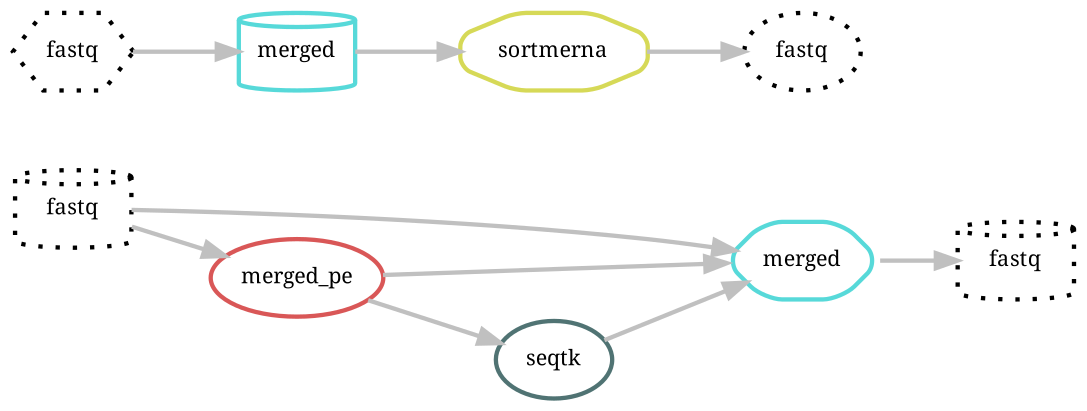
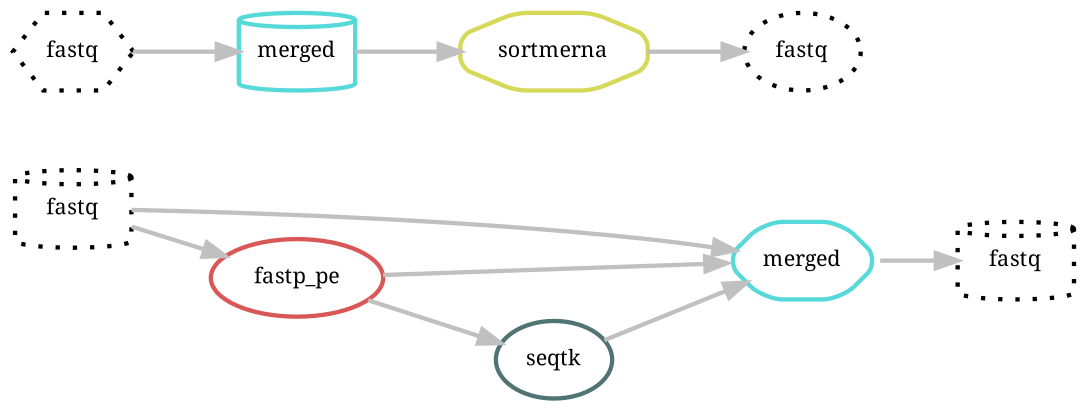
(297, 278) -> (297, 278)
